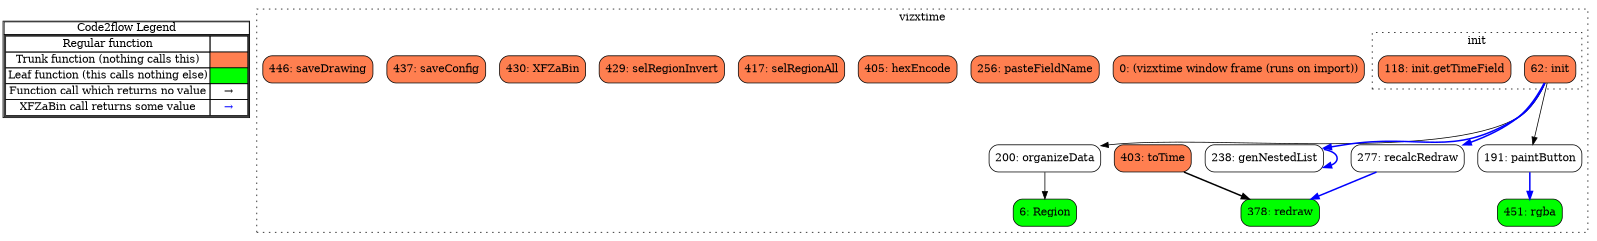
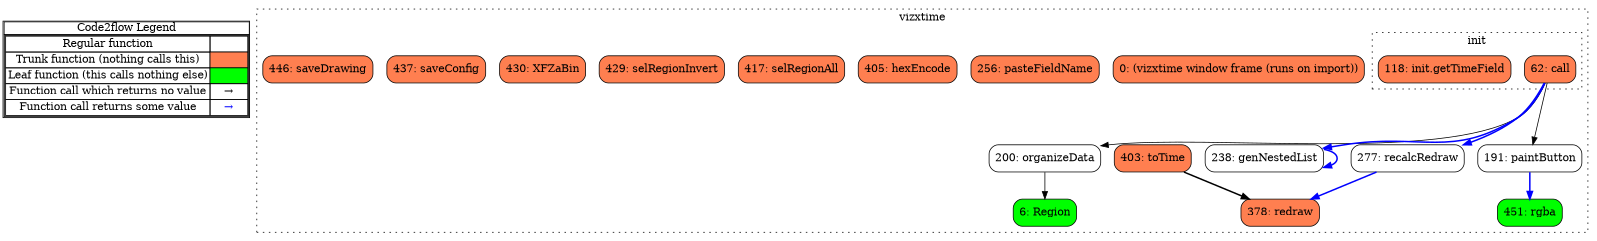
(1550, 69) -> (1550, 69)
(108, 107) -> (108, 107)
(1280, 213) -> (1280, 213)
